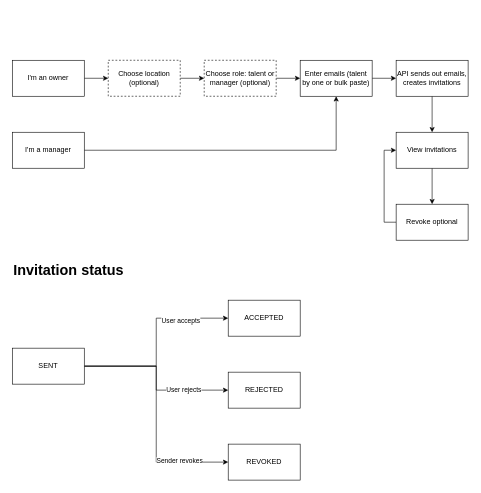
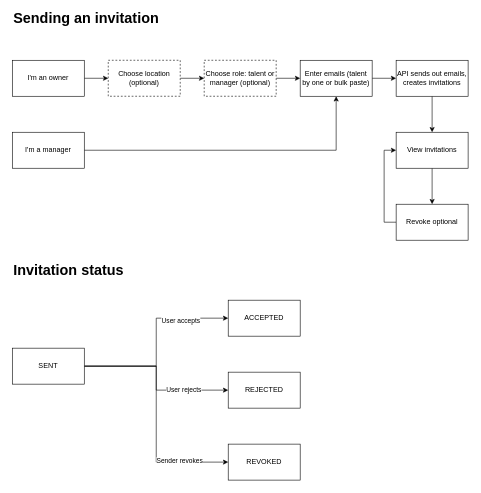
none -> (99, 18)
